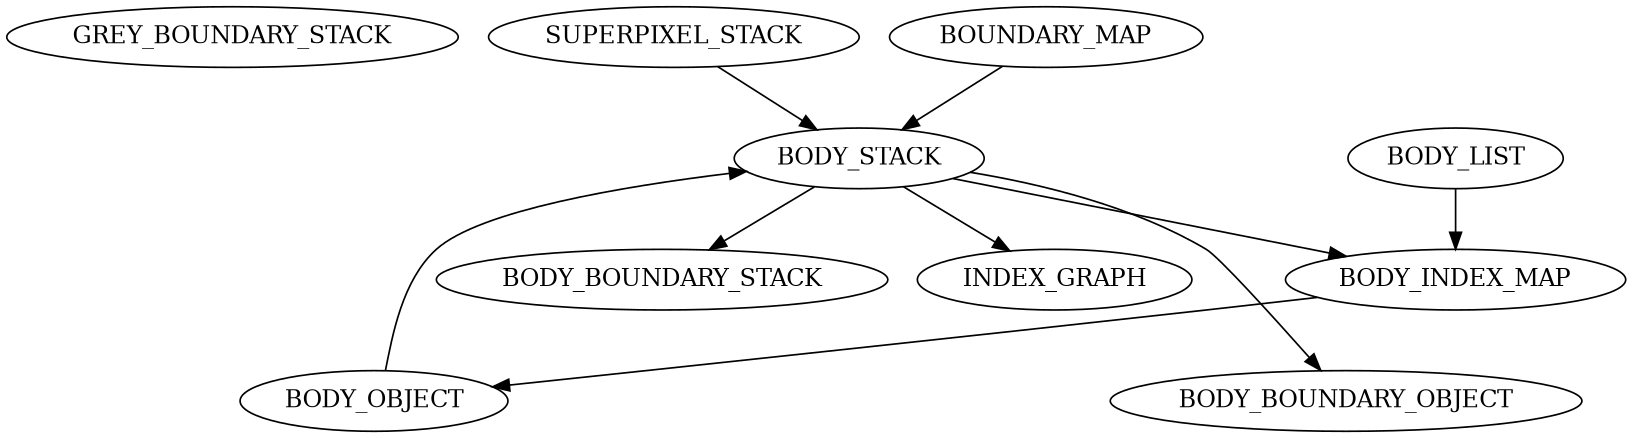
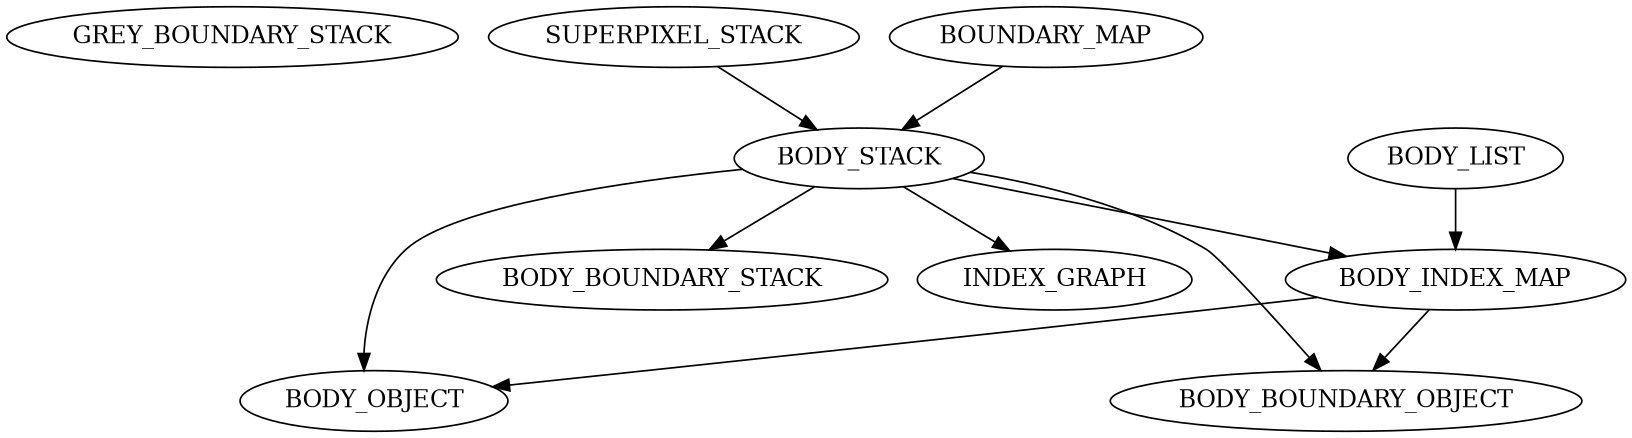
(514, 214) -> (514, 206)
none -> (1407, 334)
